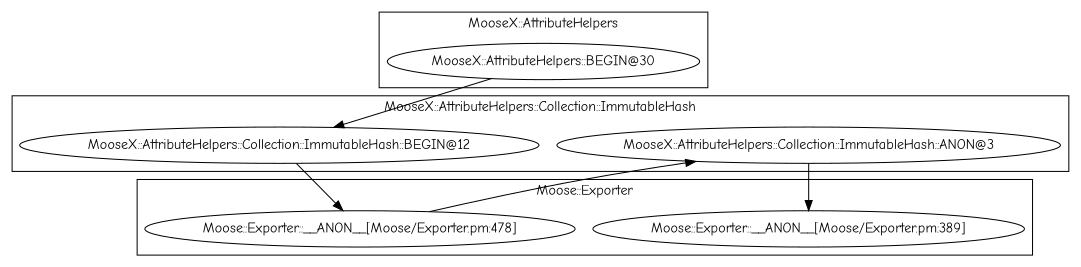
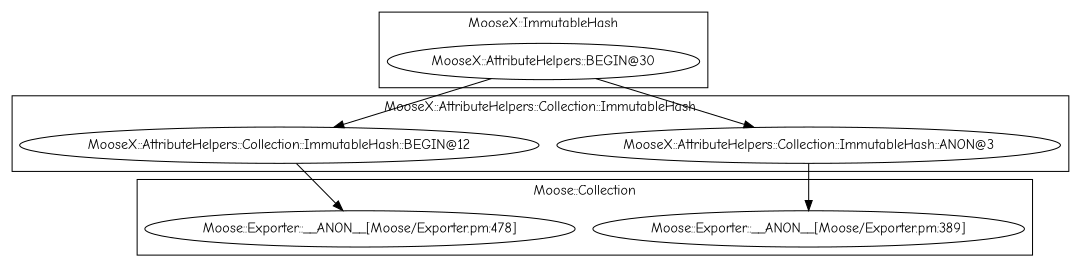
(543, 24) -> (543, 24)
(551, 186) -> (674, 103)
(585, 191) -> (585, 191)
